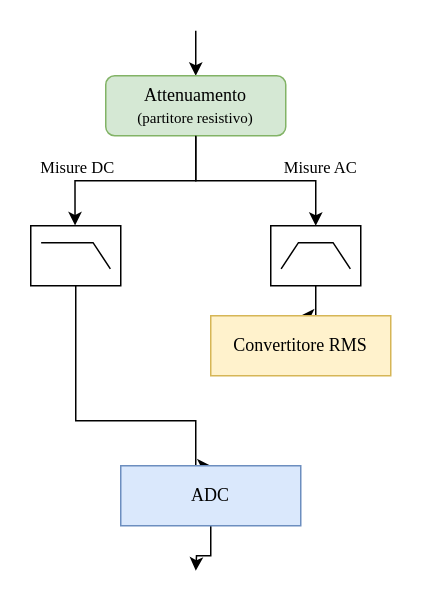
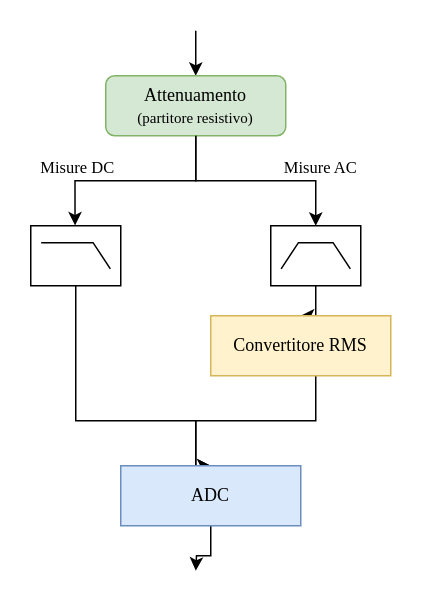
none -> (280, 421)
